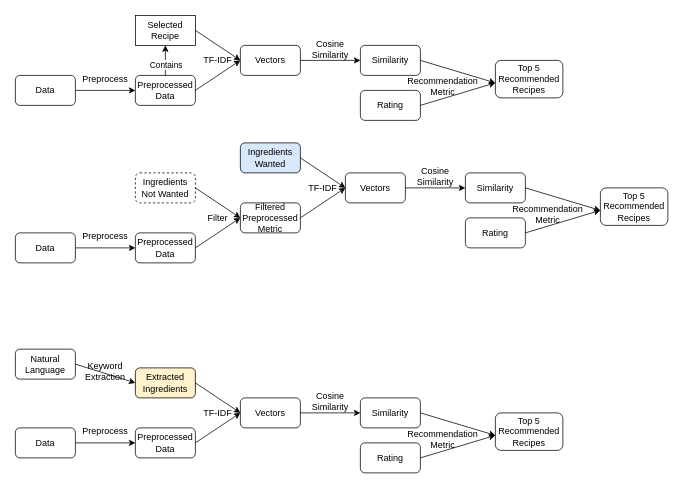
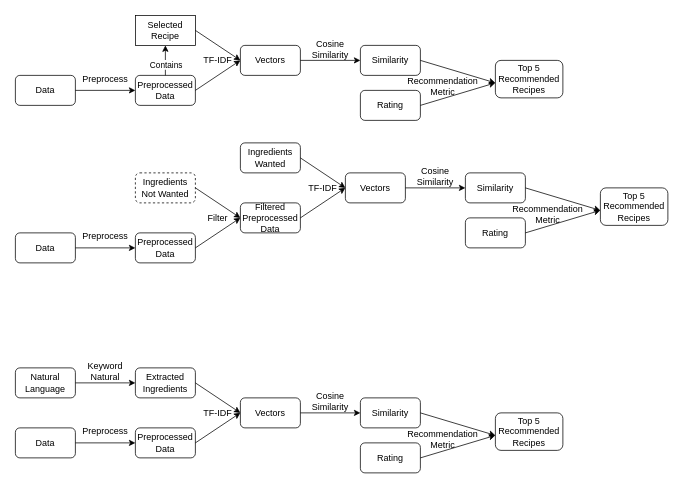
(270, 158) -> (270, 158)
(270, 218) -> (270, 218)
(45, 364) -> (45, 383)
(105, 372) -> (105, 372)
(165, 383) -> (165, 383)
